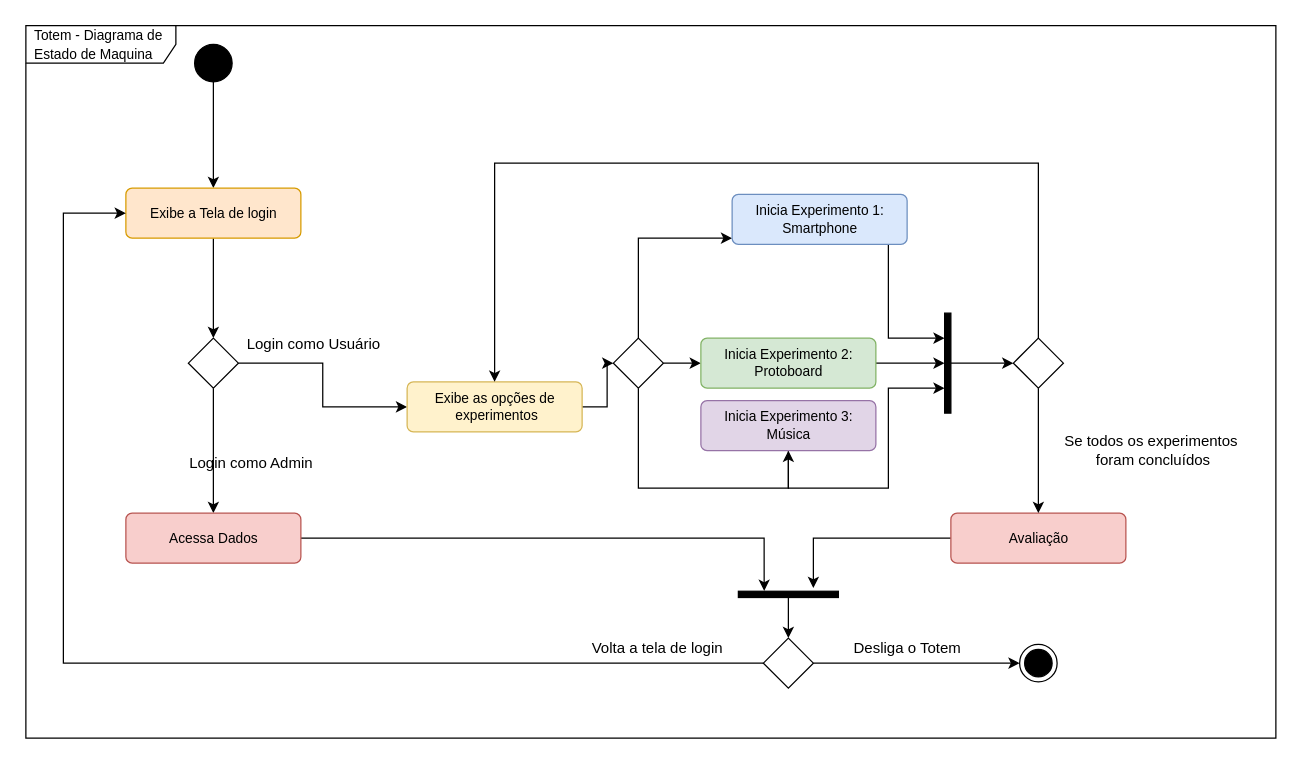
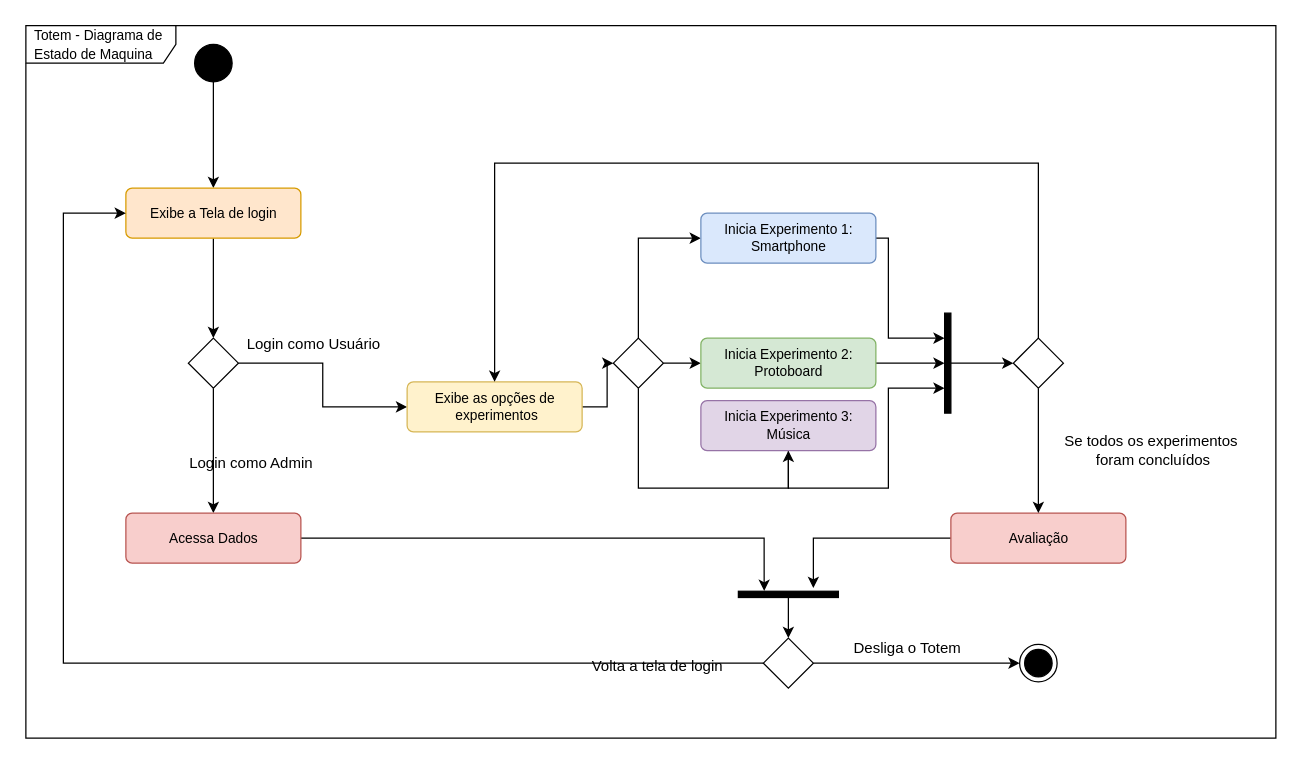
(819, 219) -> (788, 238)
(657, 648) -> (657, 666)
